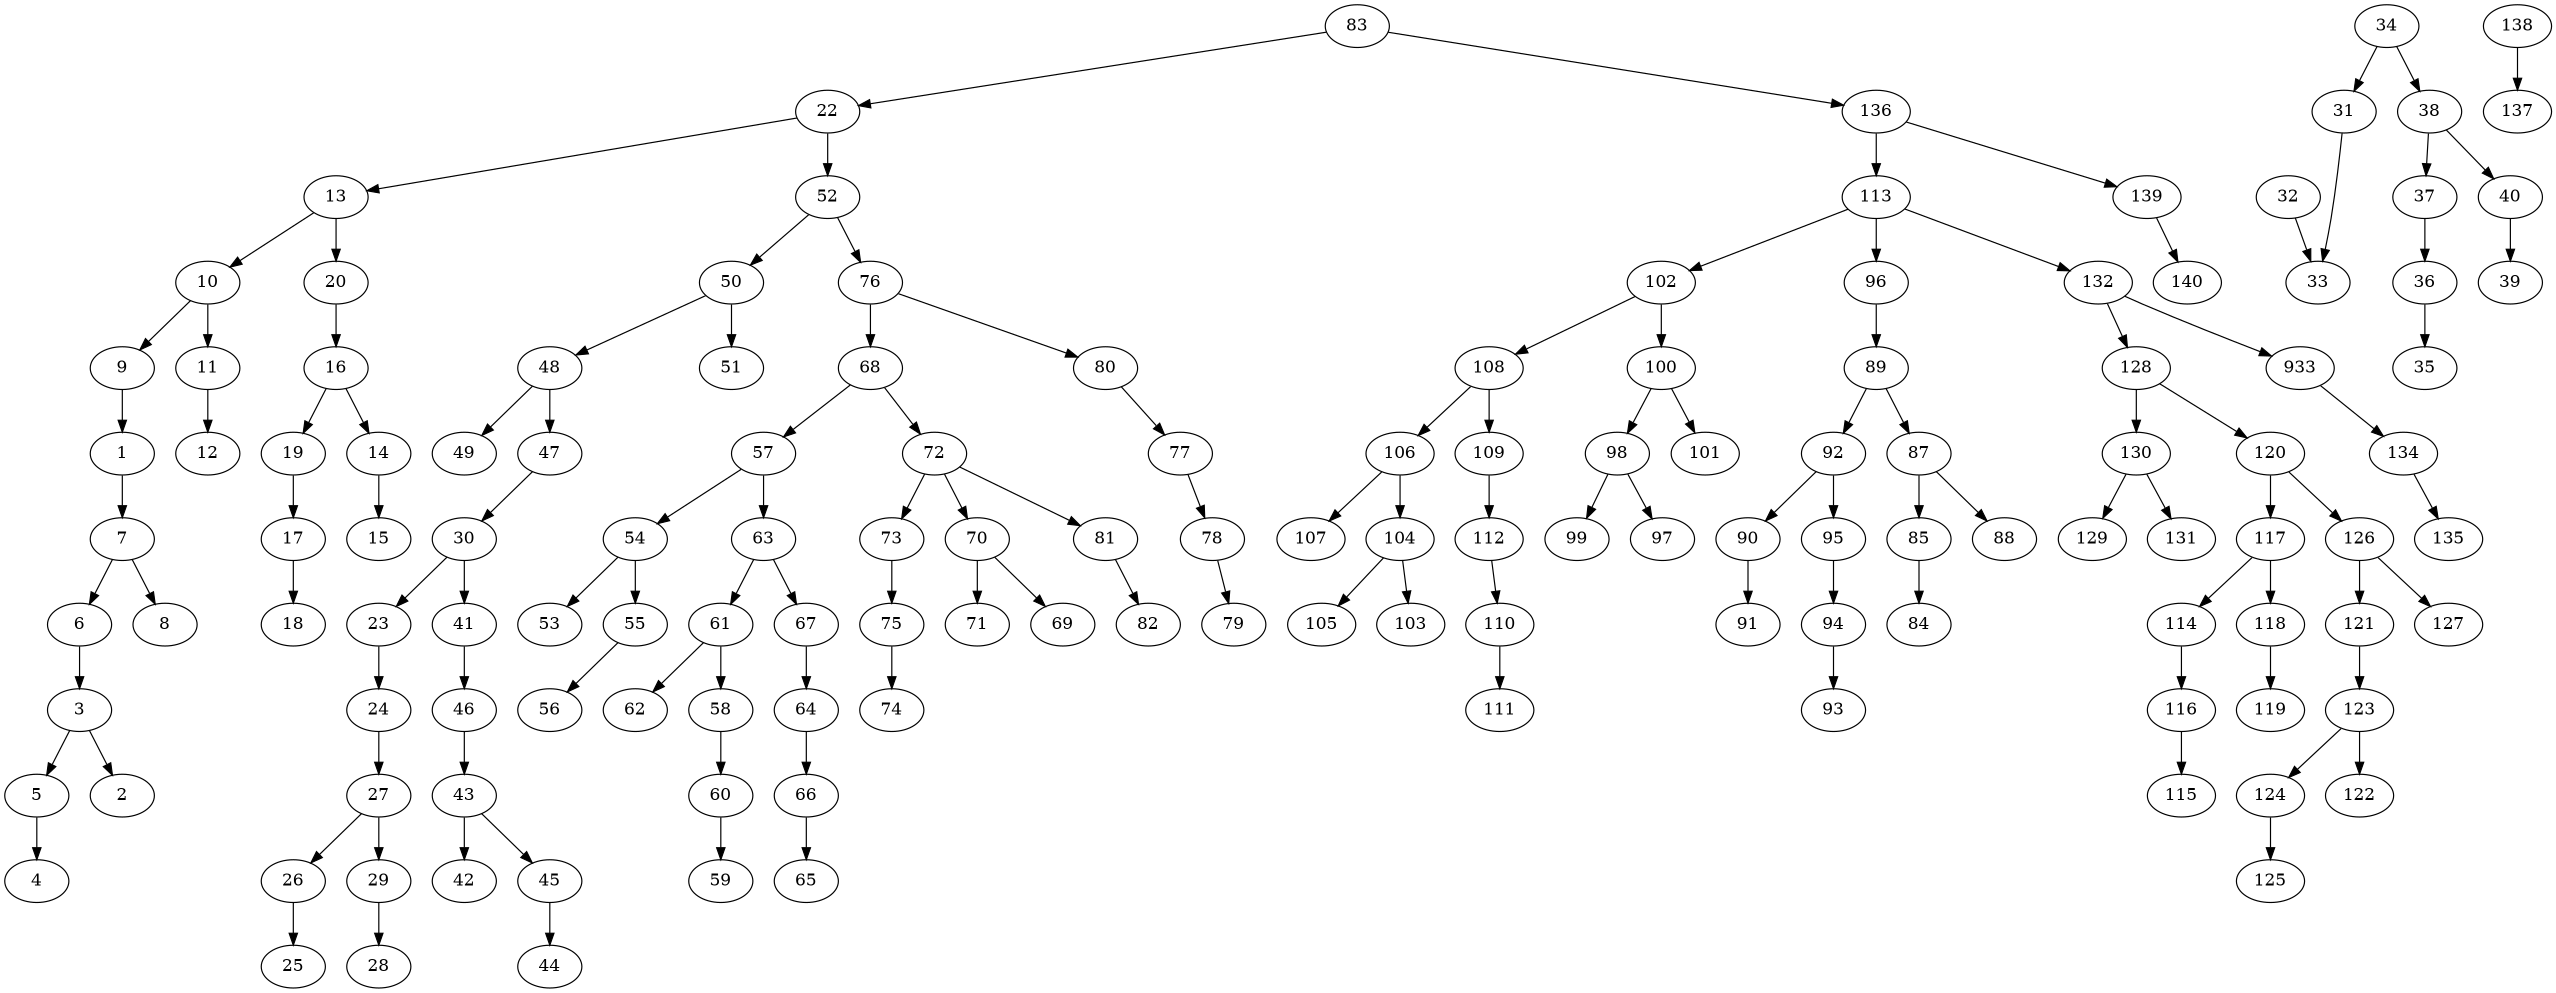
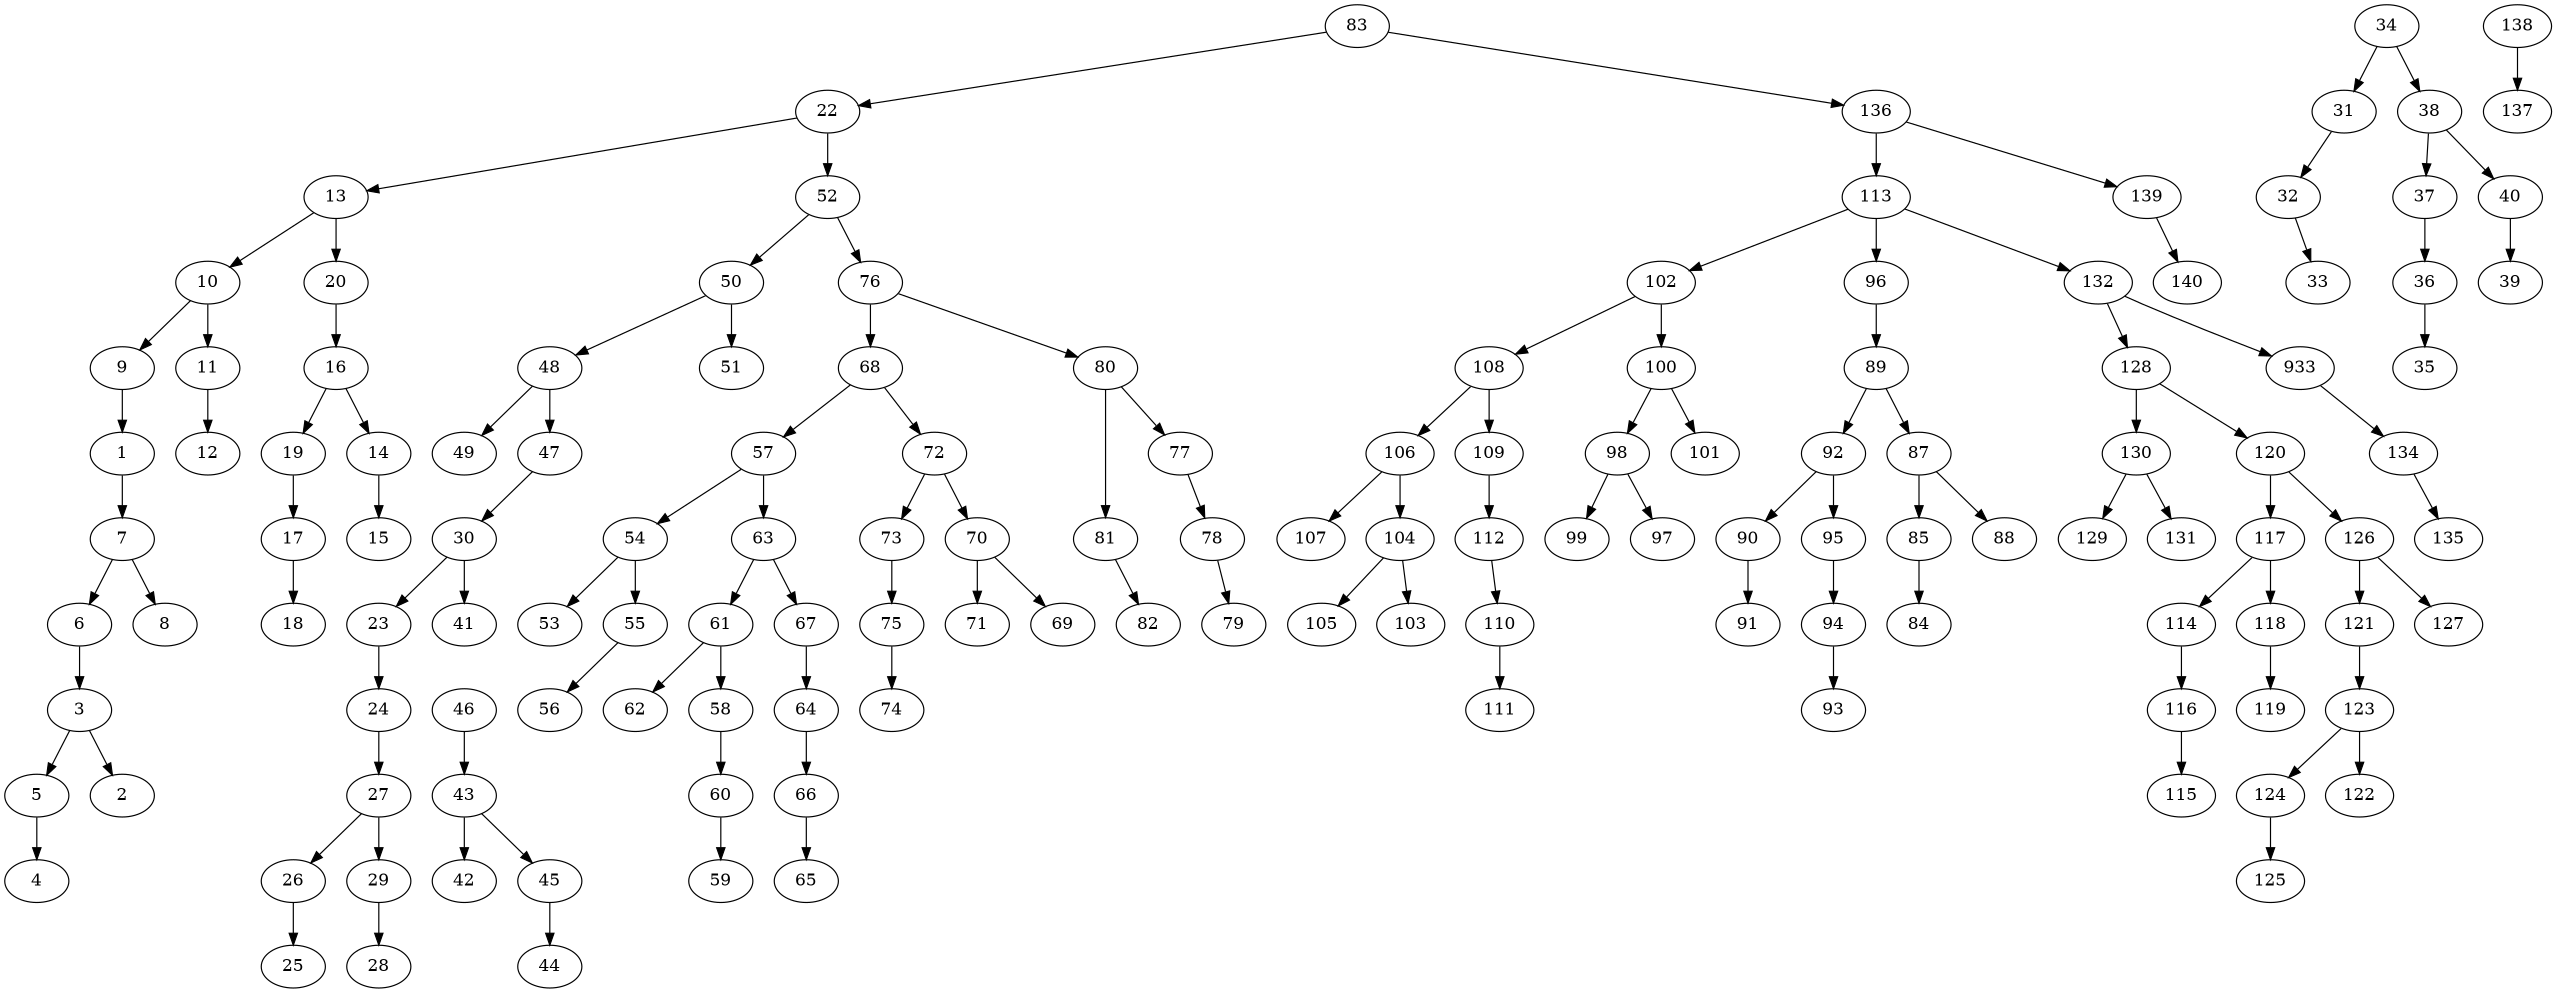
(2335, 191) -> (2320, 149)
(1015, 494) -> (1106, 448)
(464, 662) -> none
